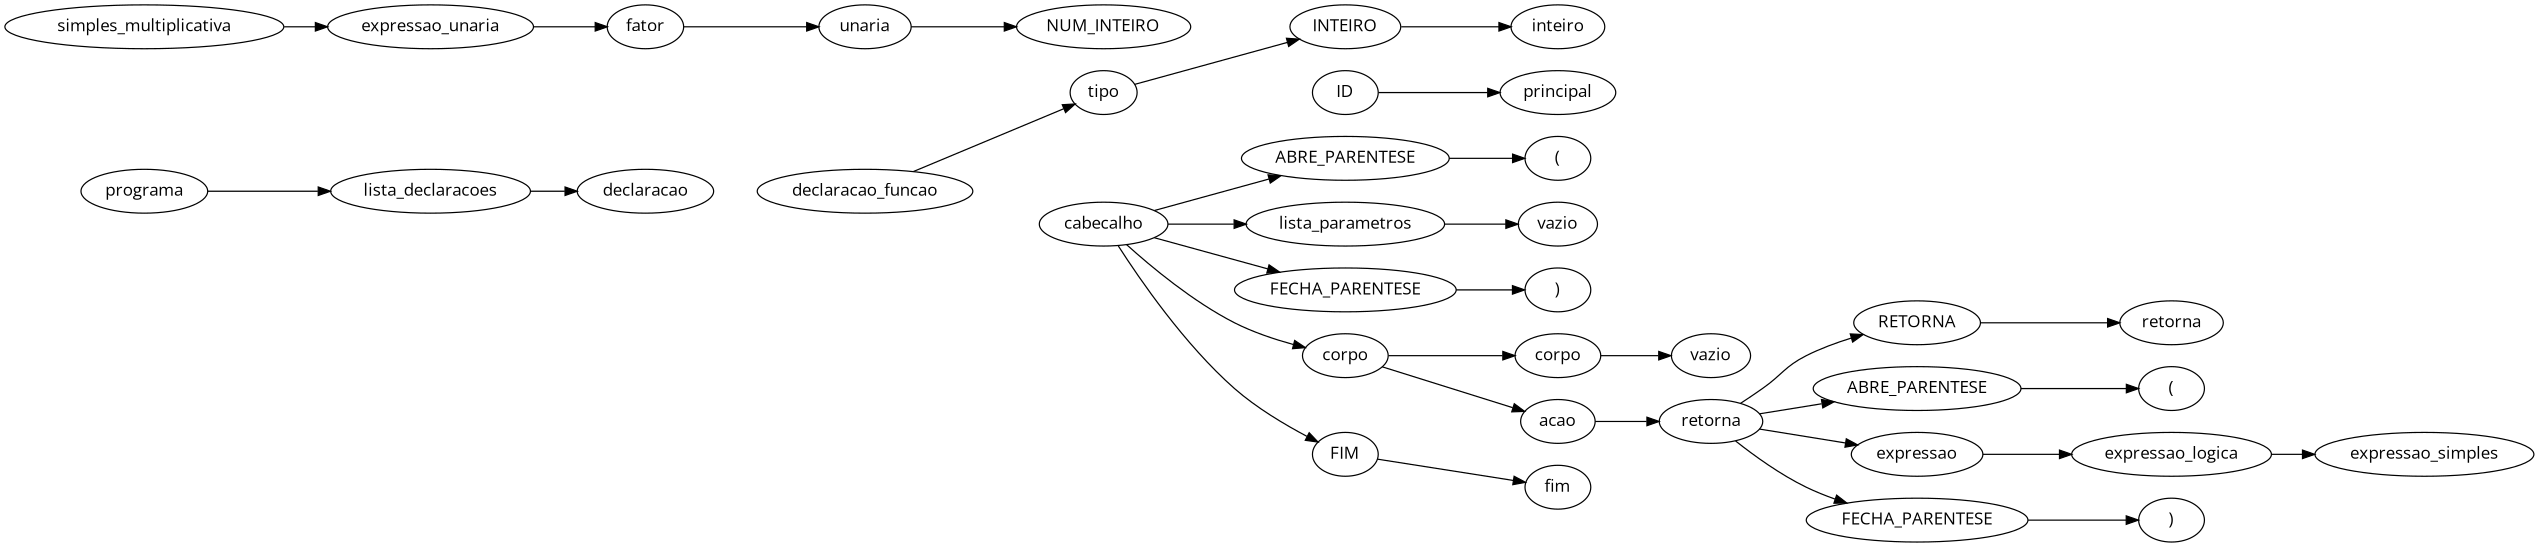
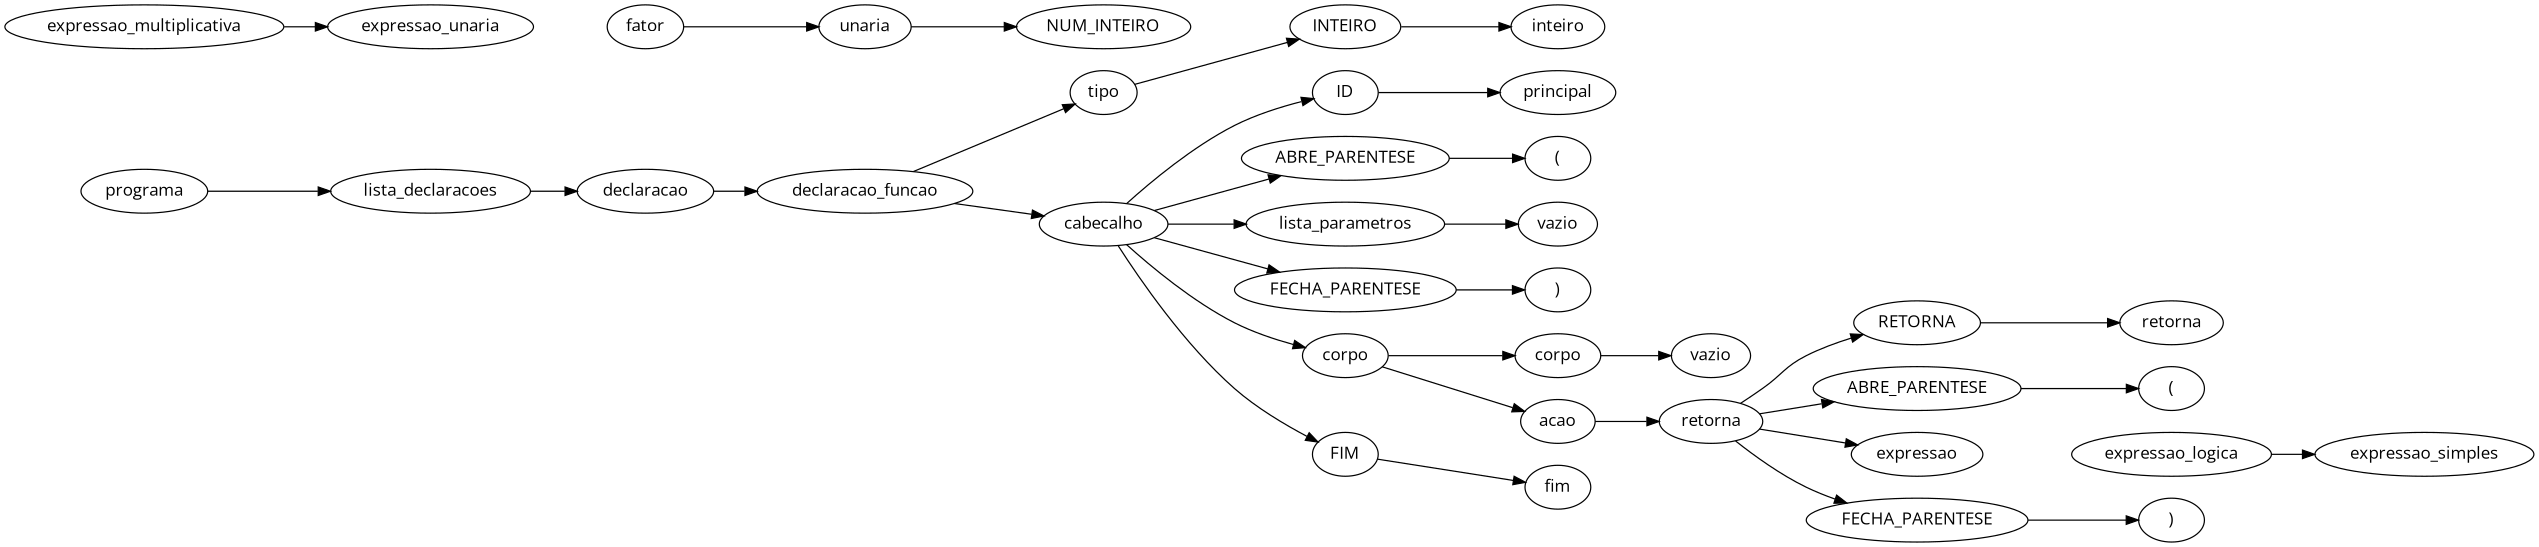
(144, 27) -> (144, 27)
(564, 27) -> none
none -> (1207, 141)
none -> (729, 191)
none -> (993, 209)
(2021, 454) -> none
